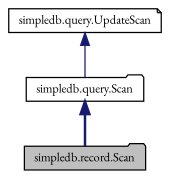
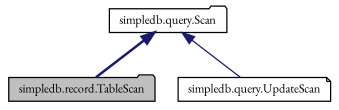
(85, 61) -> (216, 59)
(85, 158) -> (82, 89)
